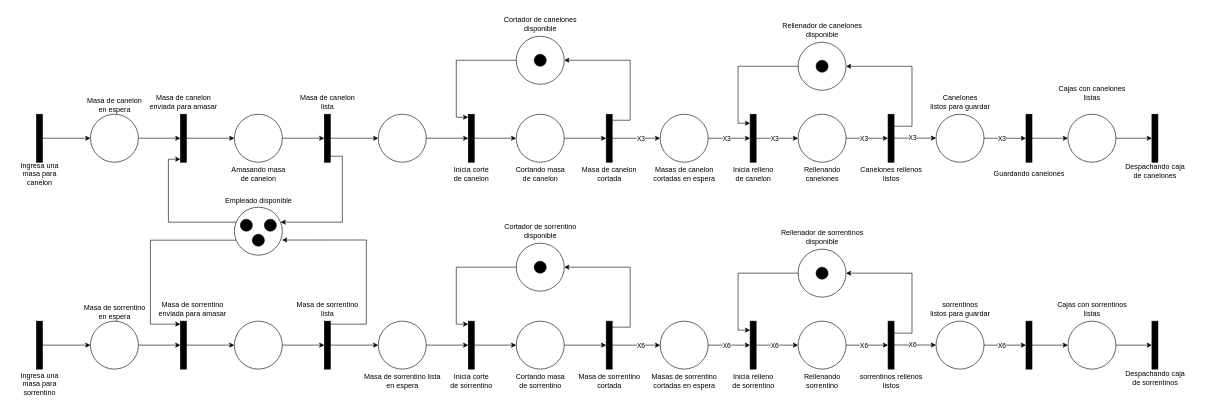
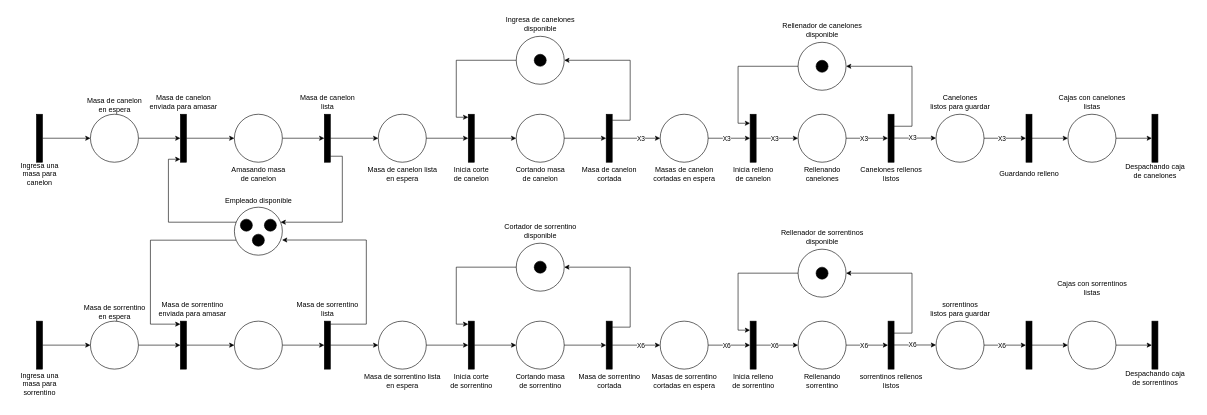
(541, 24) -> (541, 24)
(1092, 93) -> (1092, 102)
none -> (402, 174)
(1030, 174) -> (1030, 174)
(1092, 309) -> (1092, 288)
